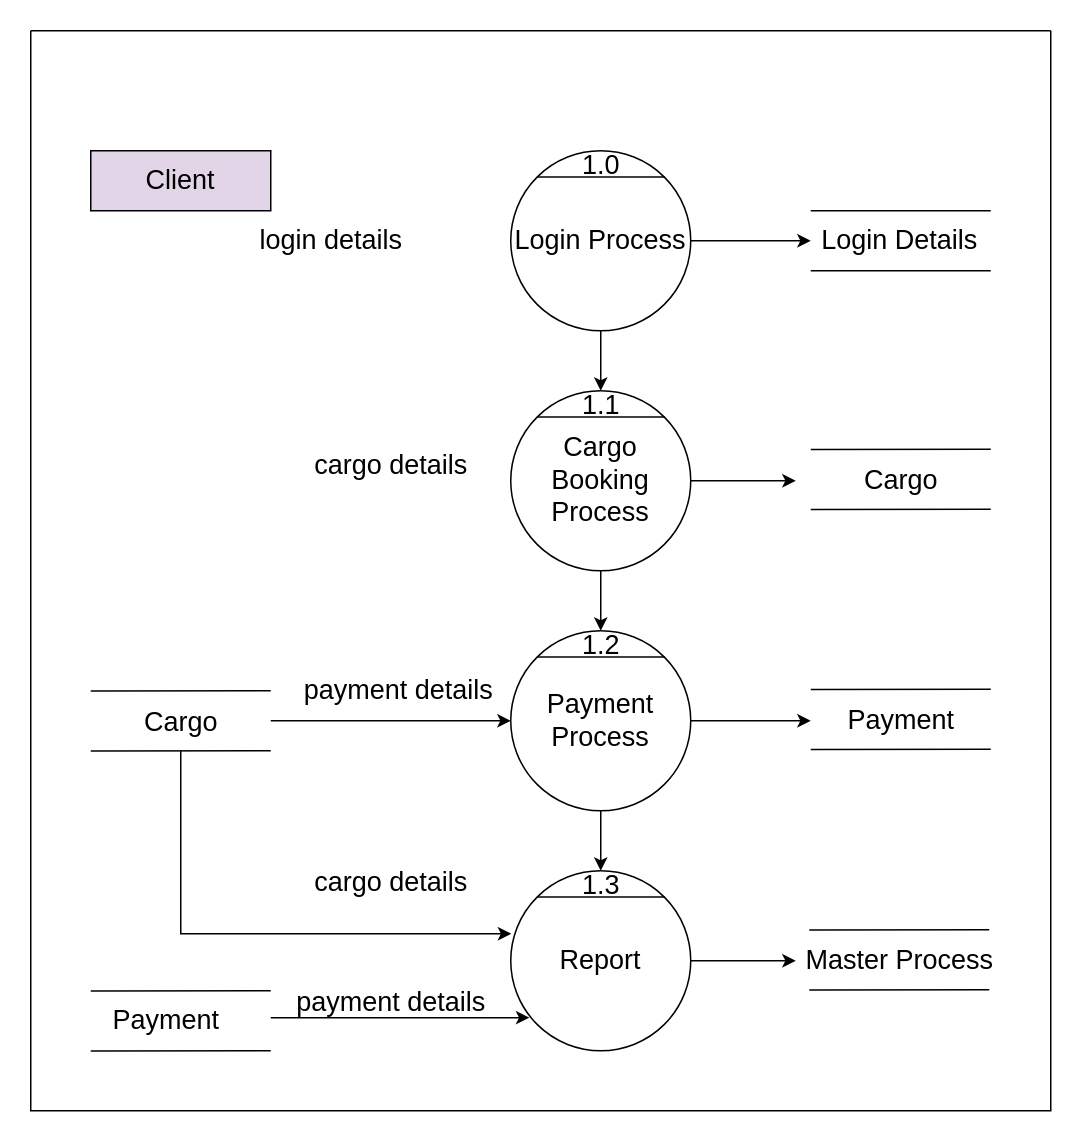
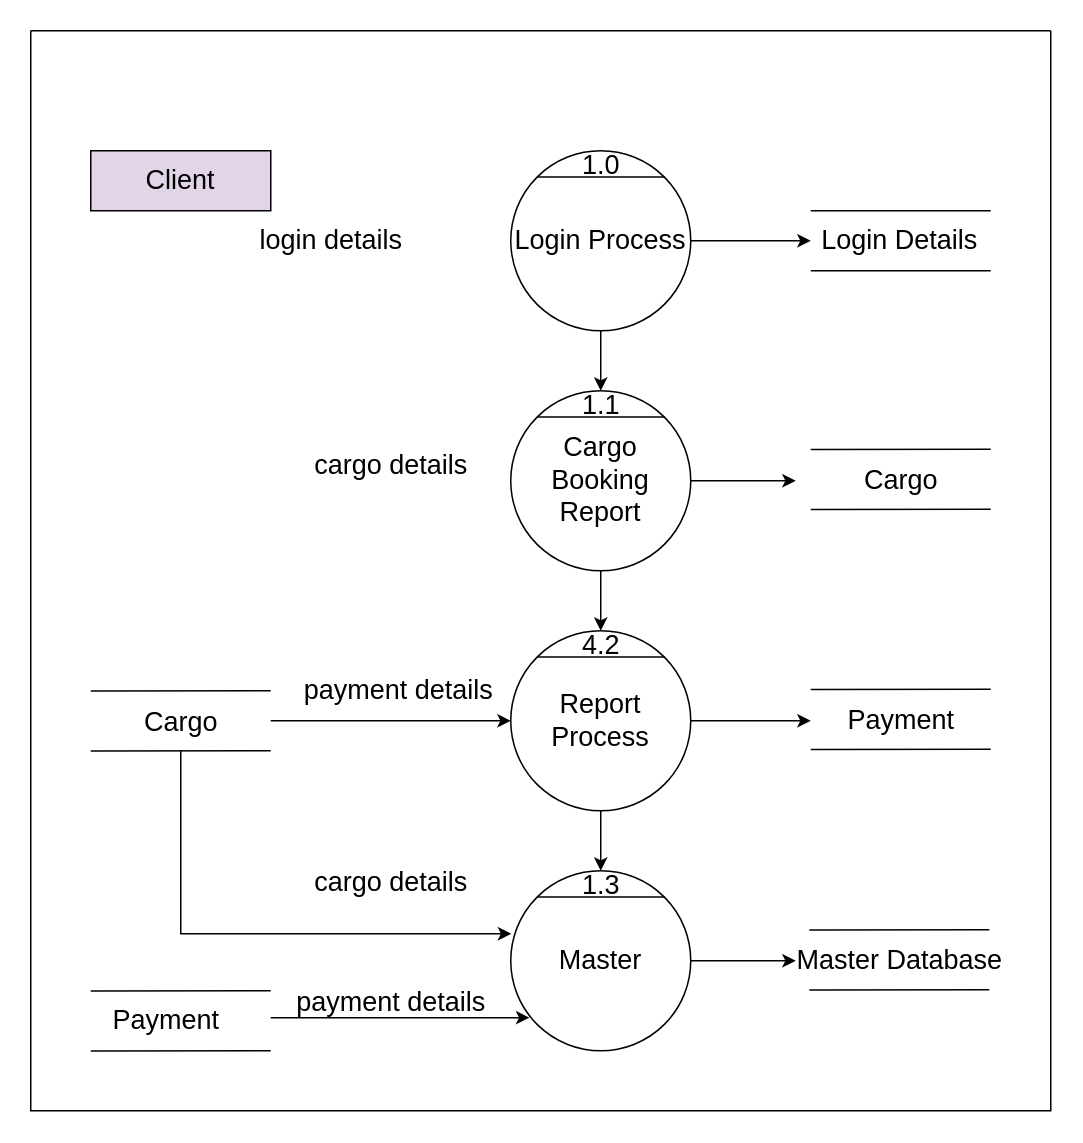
(601, 481) -> (601, 481)
(602, 646) -> (602, 646)
(601, 721) -> (601, 721)
(601, 961) -> (601, 961)
(900, 961) -> (900, 961)
